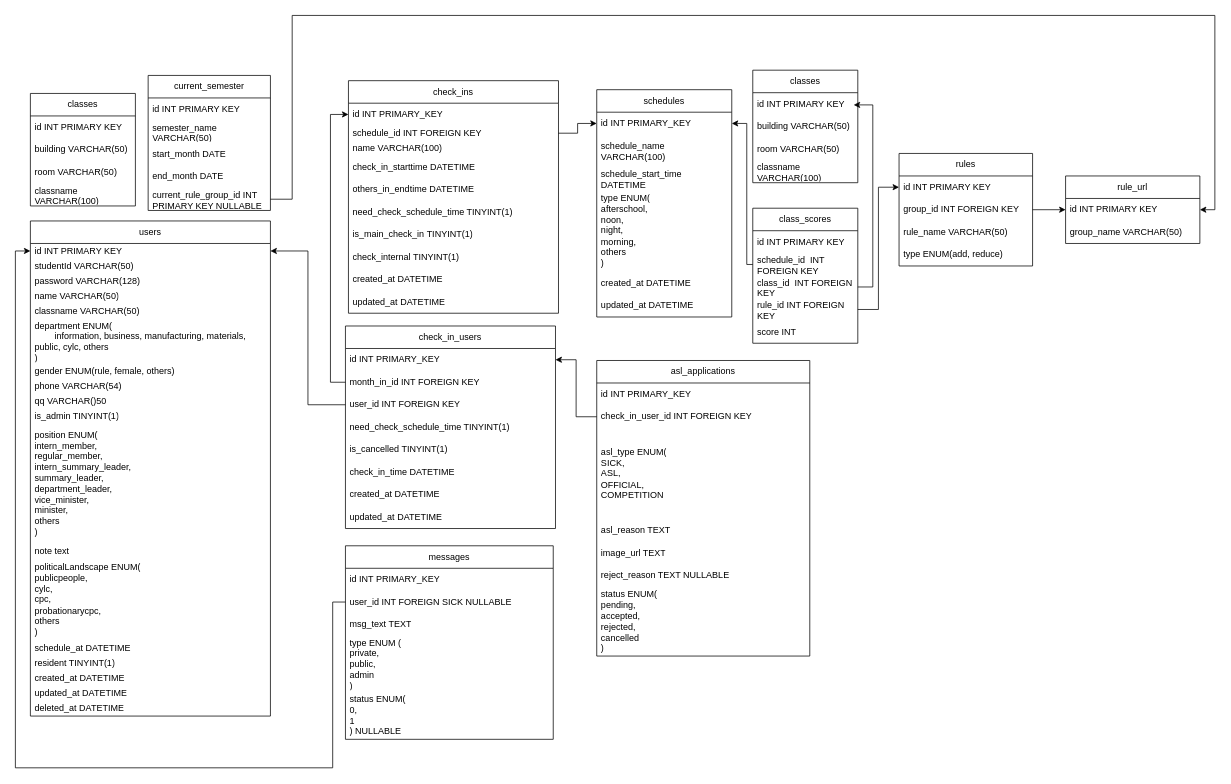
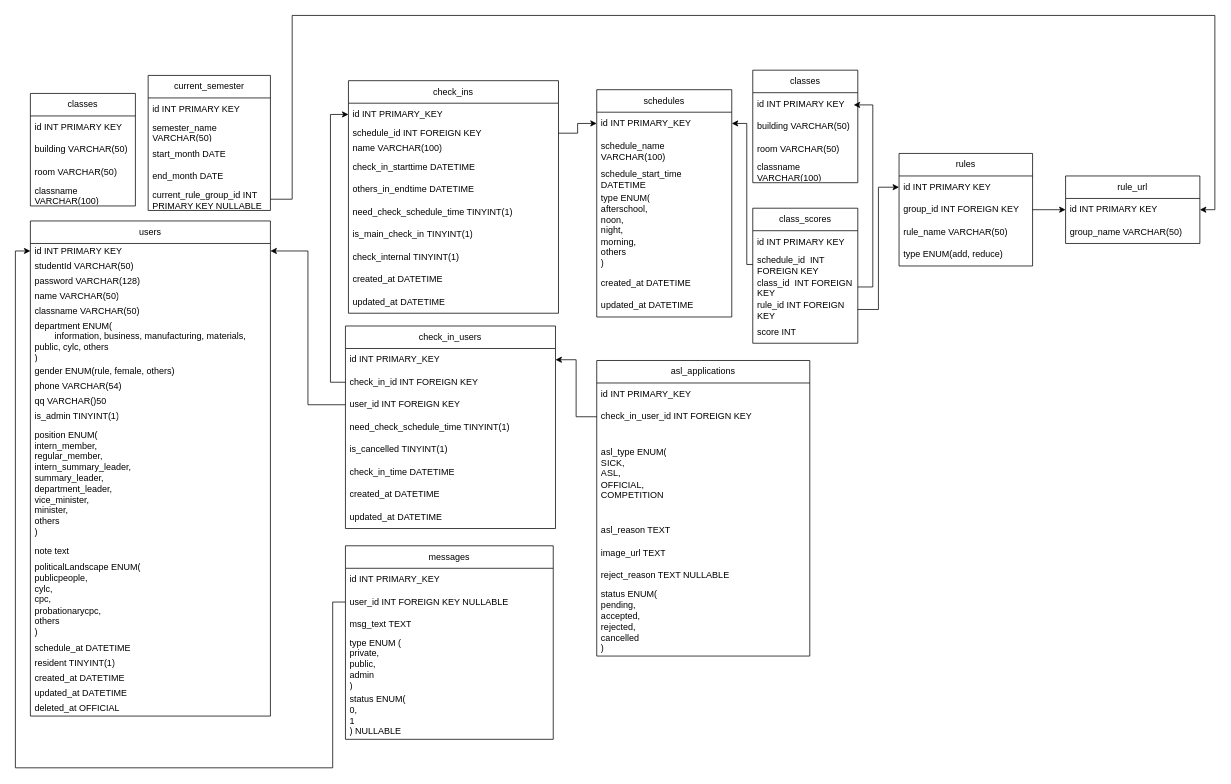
(412, 382) -> (412, 382)
(427, 602) -> (425, 602)
(80, 708) -> (80, 708)
